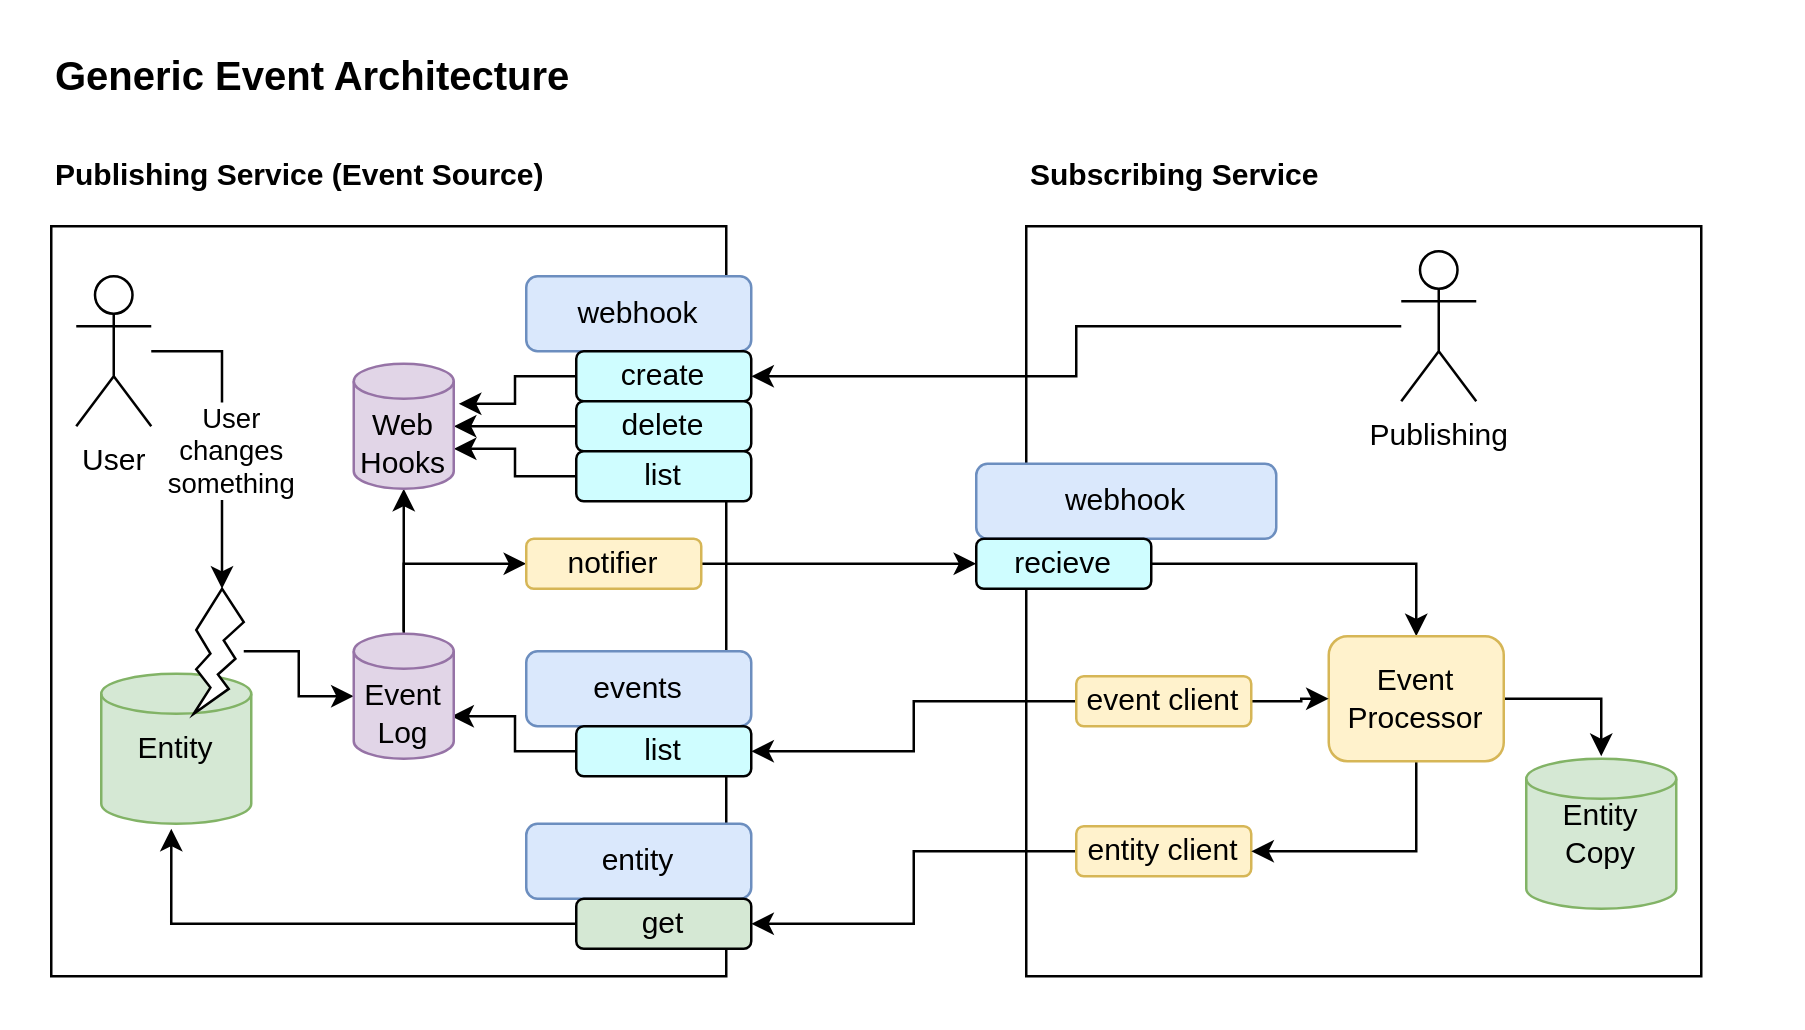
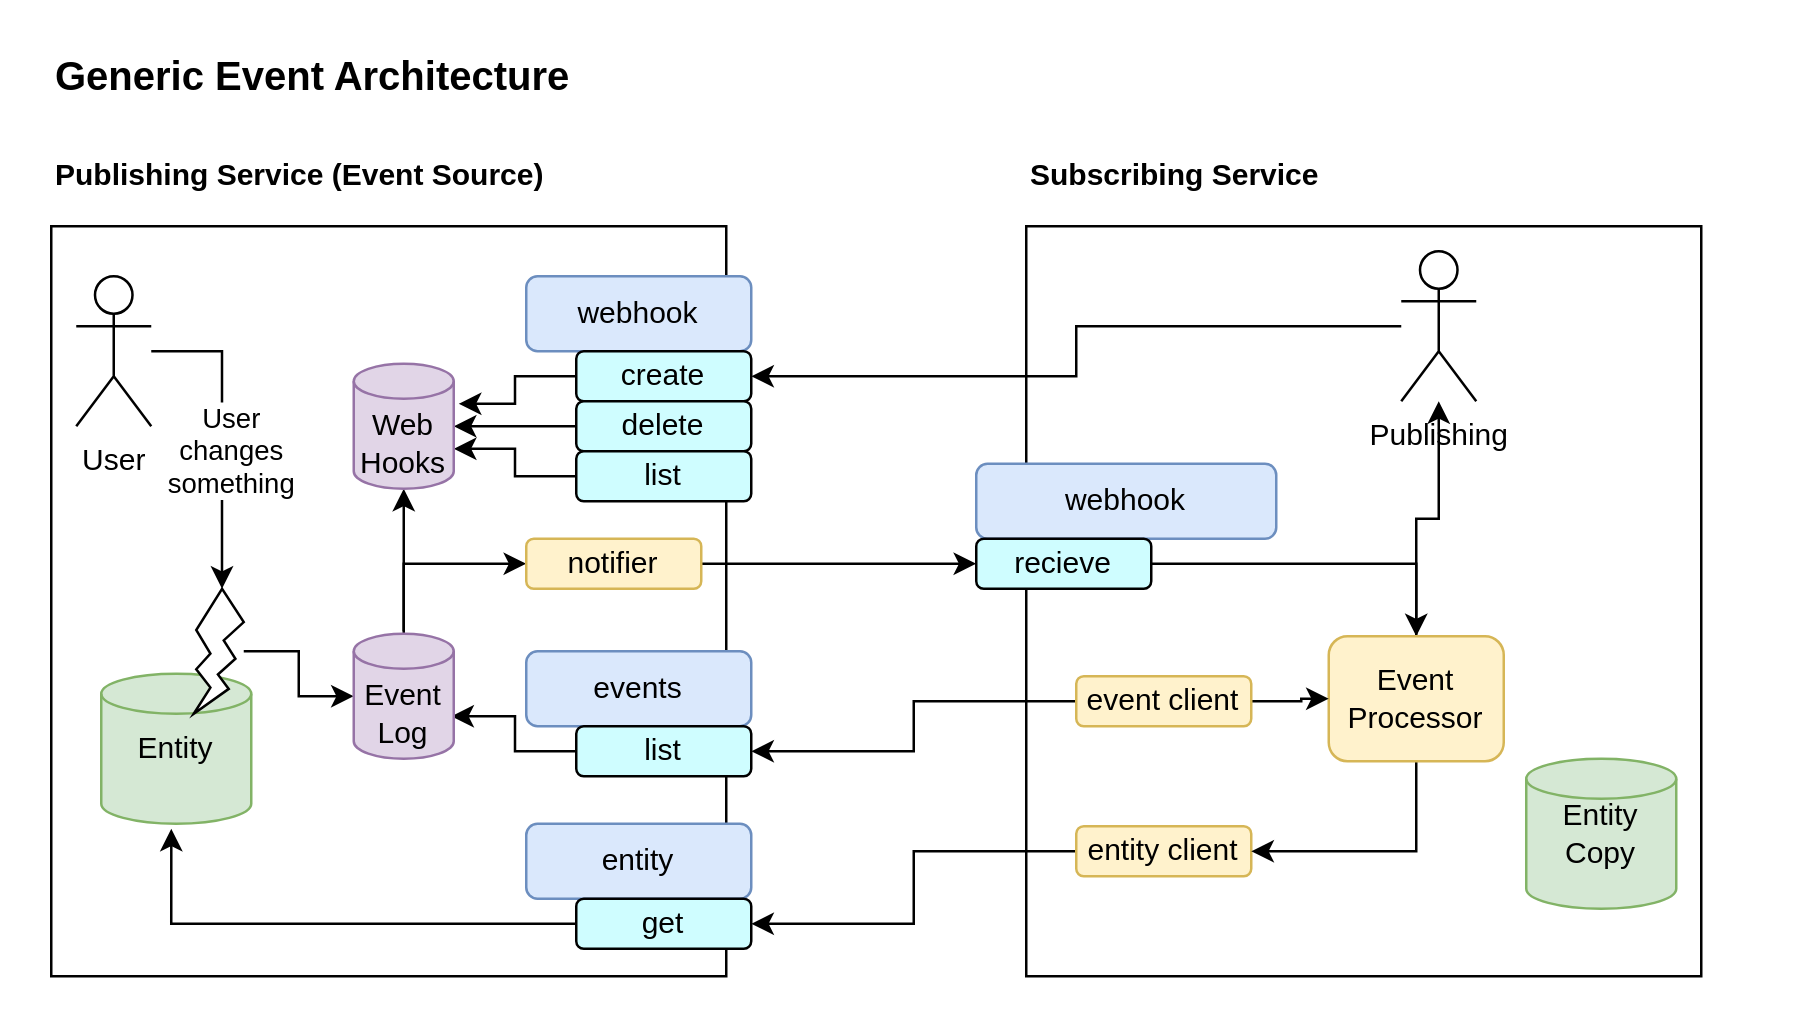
(1573, 699) -> (1439, 500)
(664, 924) -> (664, 924)
